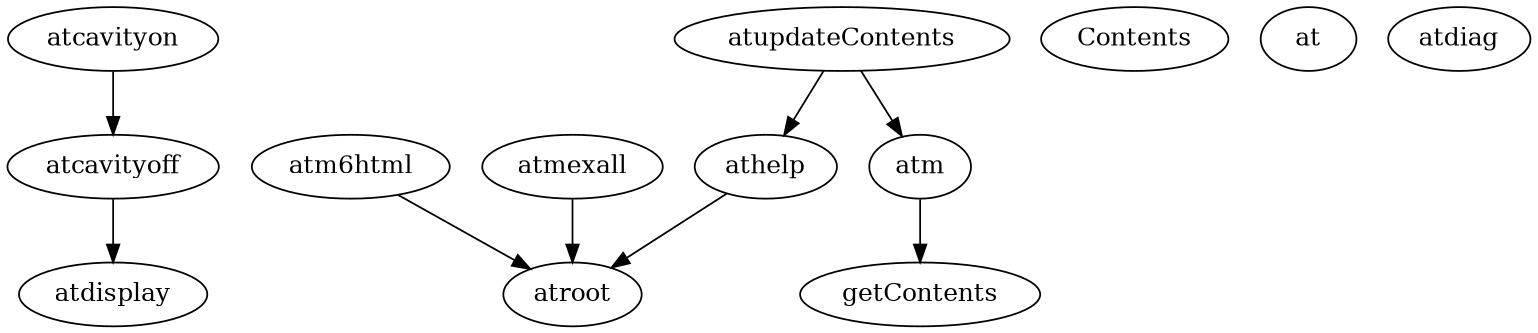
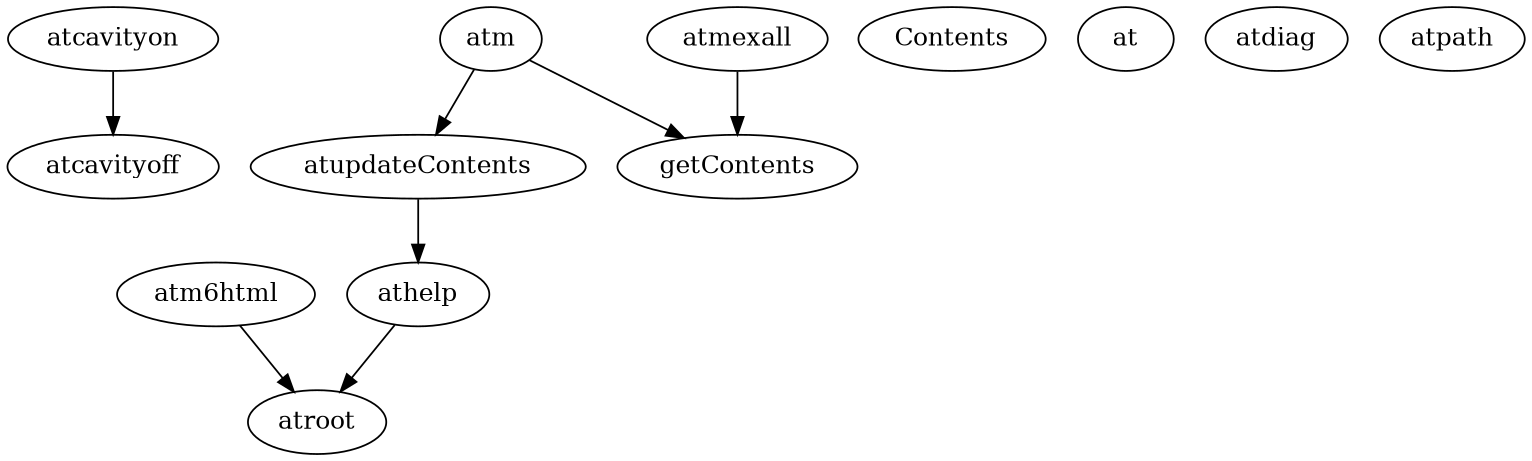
none -> (1452, 39)
(877, 96) -> (460, 94)
(573, 222) -> (737, 94)
(113, 294) -> none
